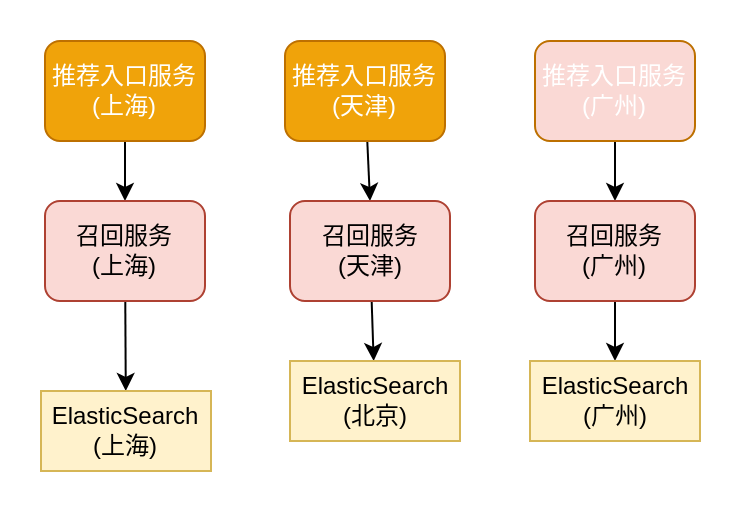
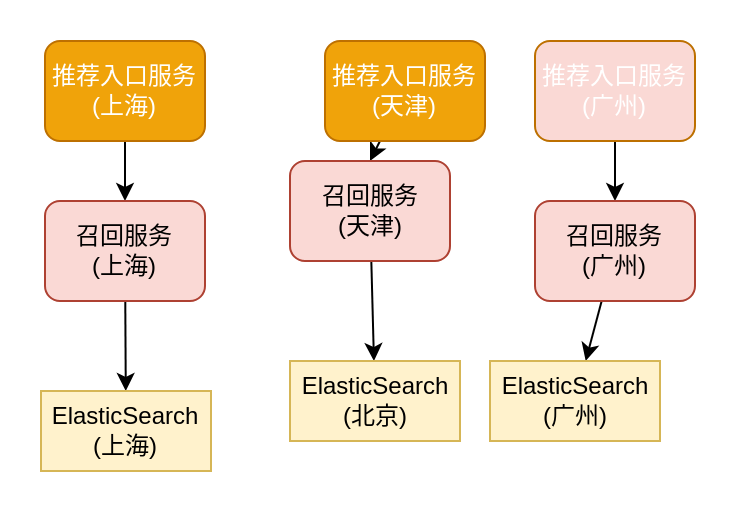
(365, 91) -> (405, 91)
(370, 251) -> (370, 211)
(615, 401) -> (575, 401)
